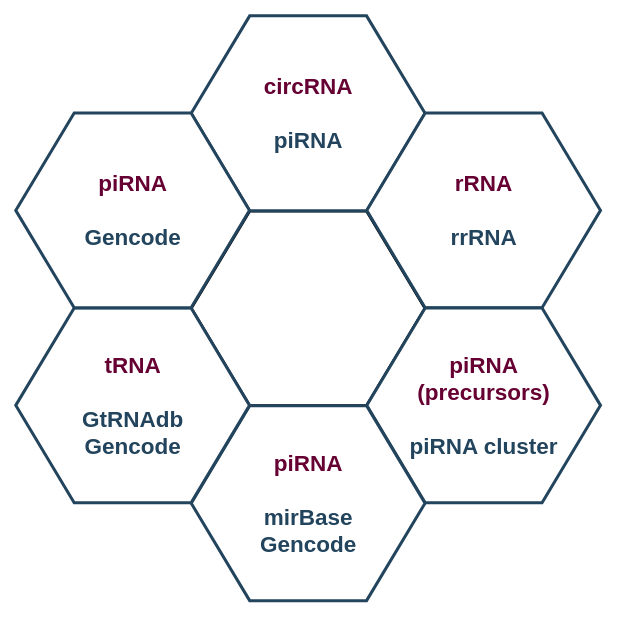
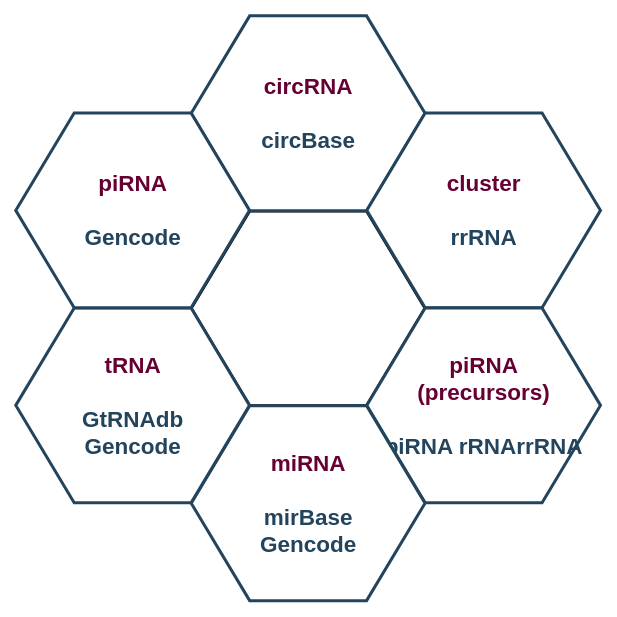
(309, 114) -> (309, 114)
(484, 210) -> (484, 210)
(484, 405) -> (484, 405)
(309, 504) -> (309, 504)
